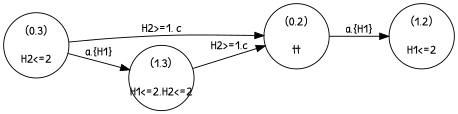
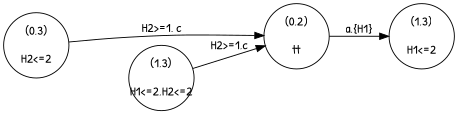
(422, 36) -> (422, 36)
(94, 60) -> none
